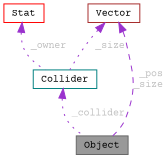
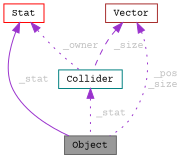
(83, 49) -> (103, 49)
(133, 86) -> (144, 90)
none -> (17, 96)
(96, 113) -> (109, 113)
